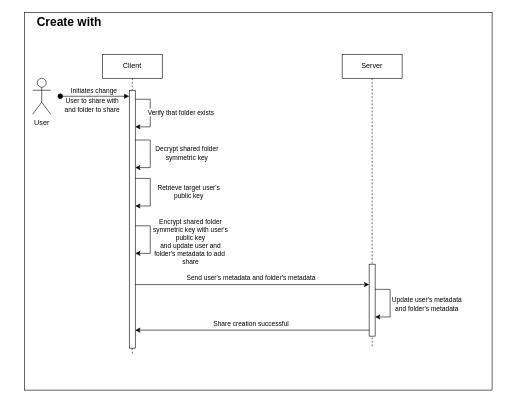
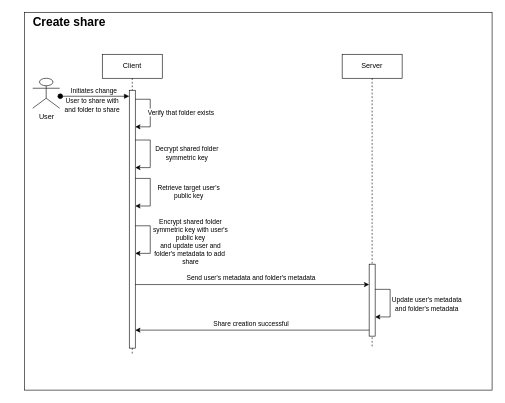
(69, 21) -> (69, 21)
(42, 96) -> (46, 93)
